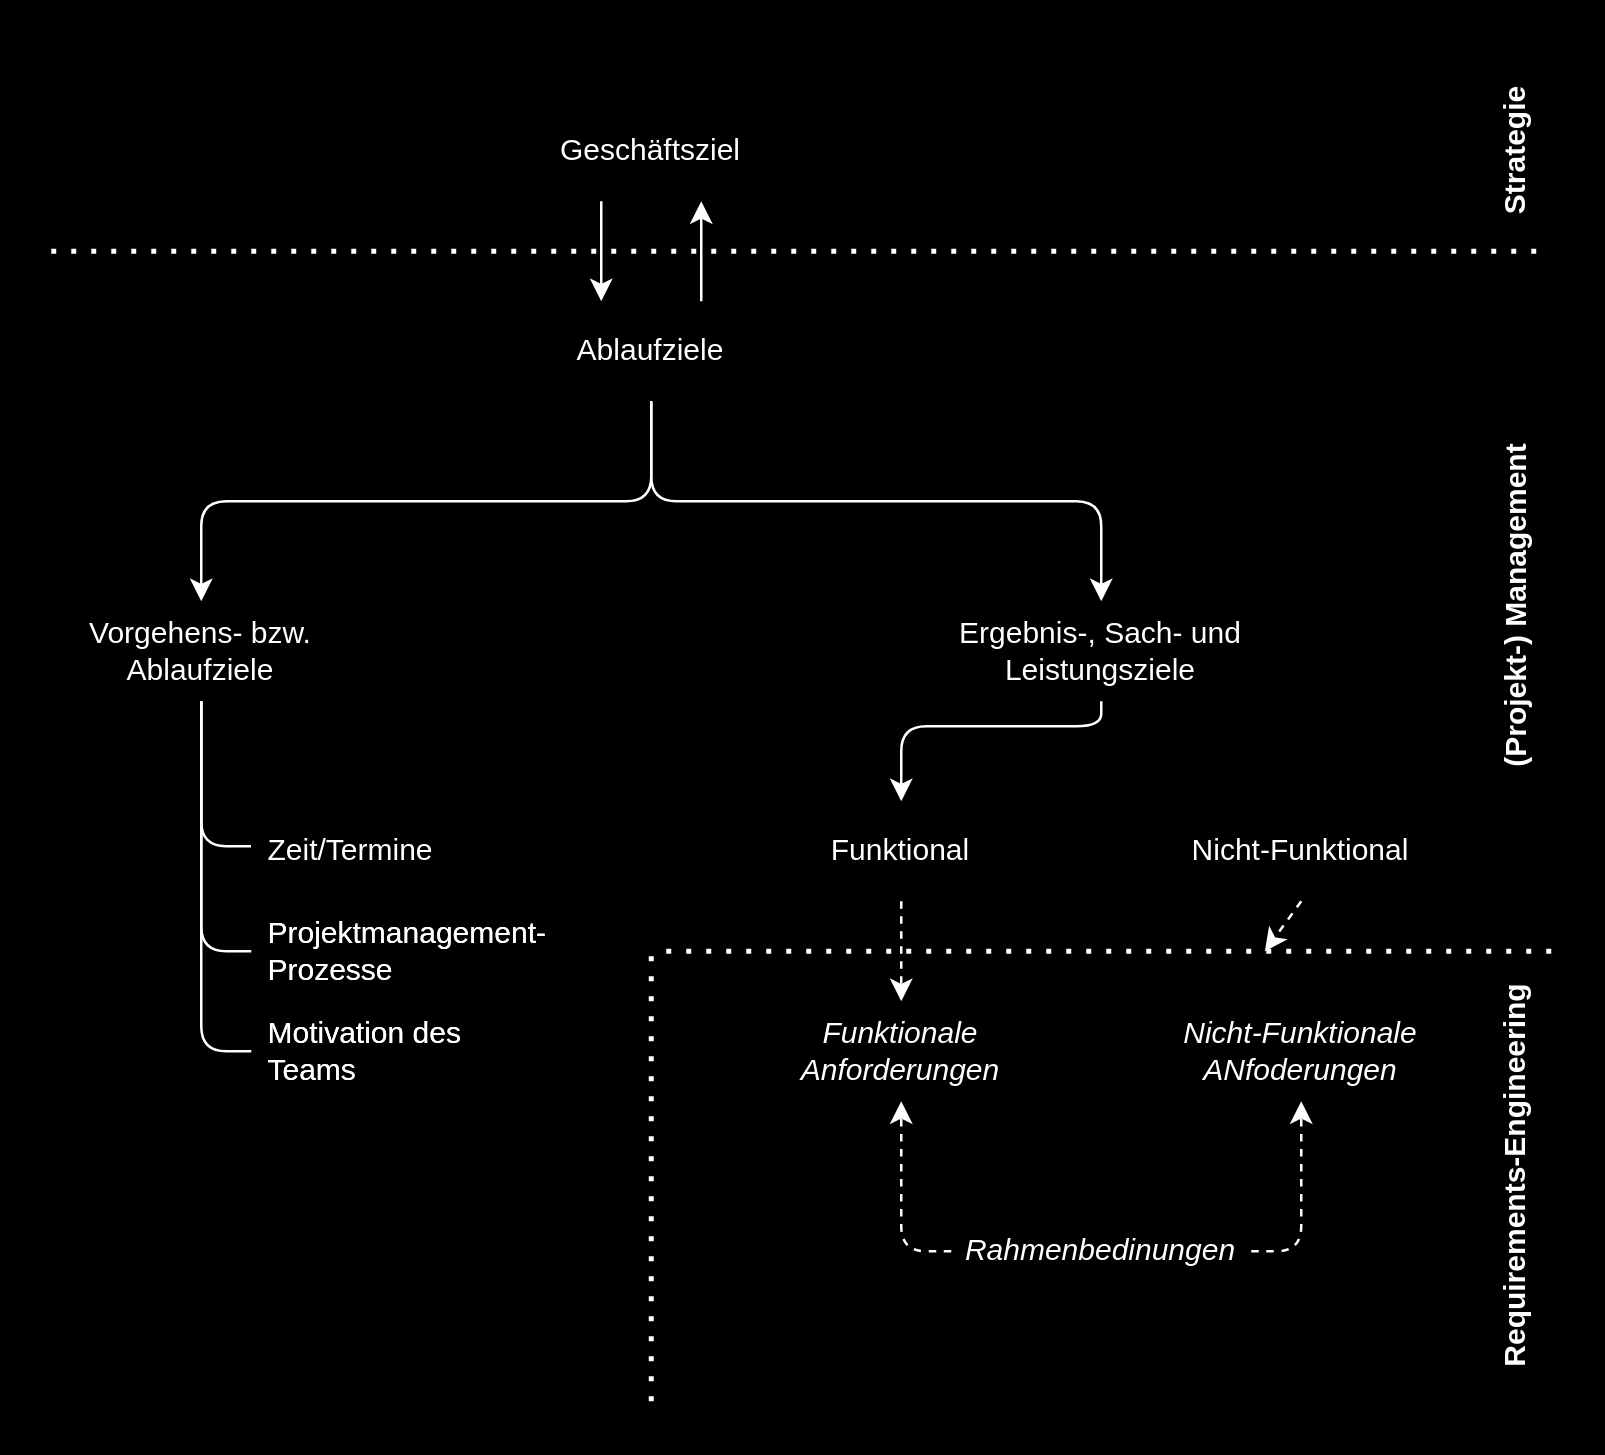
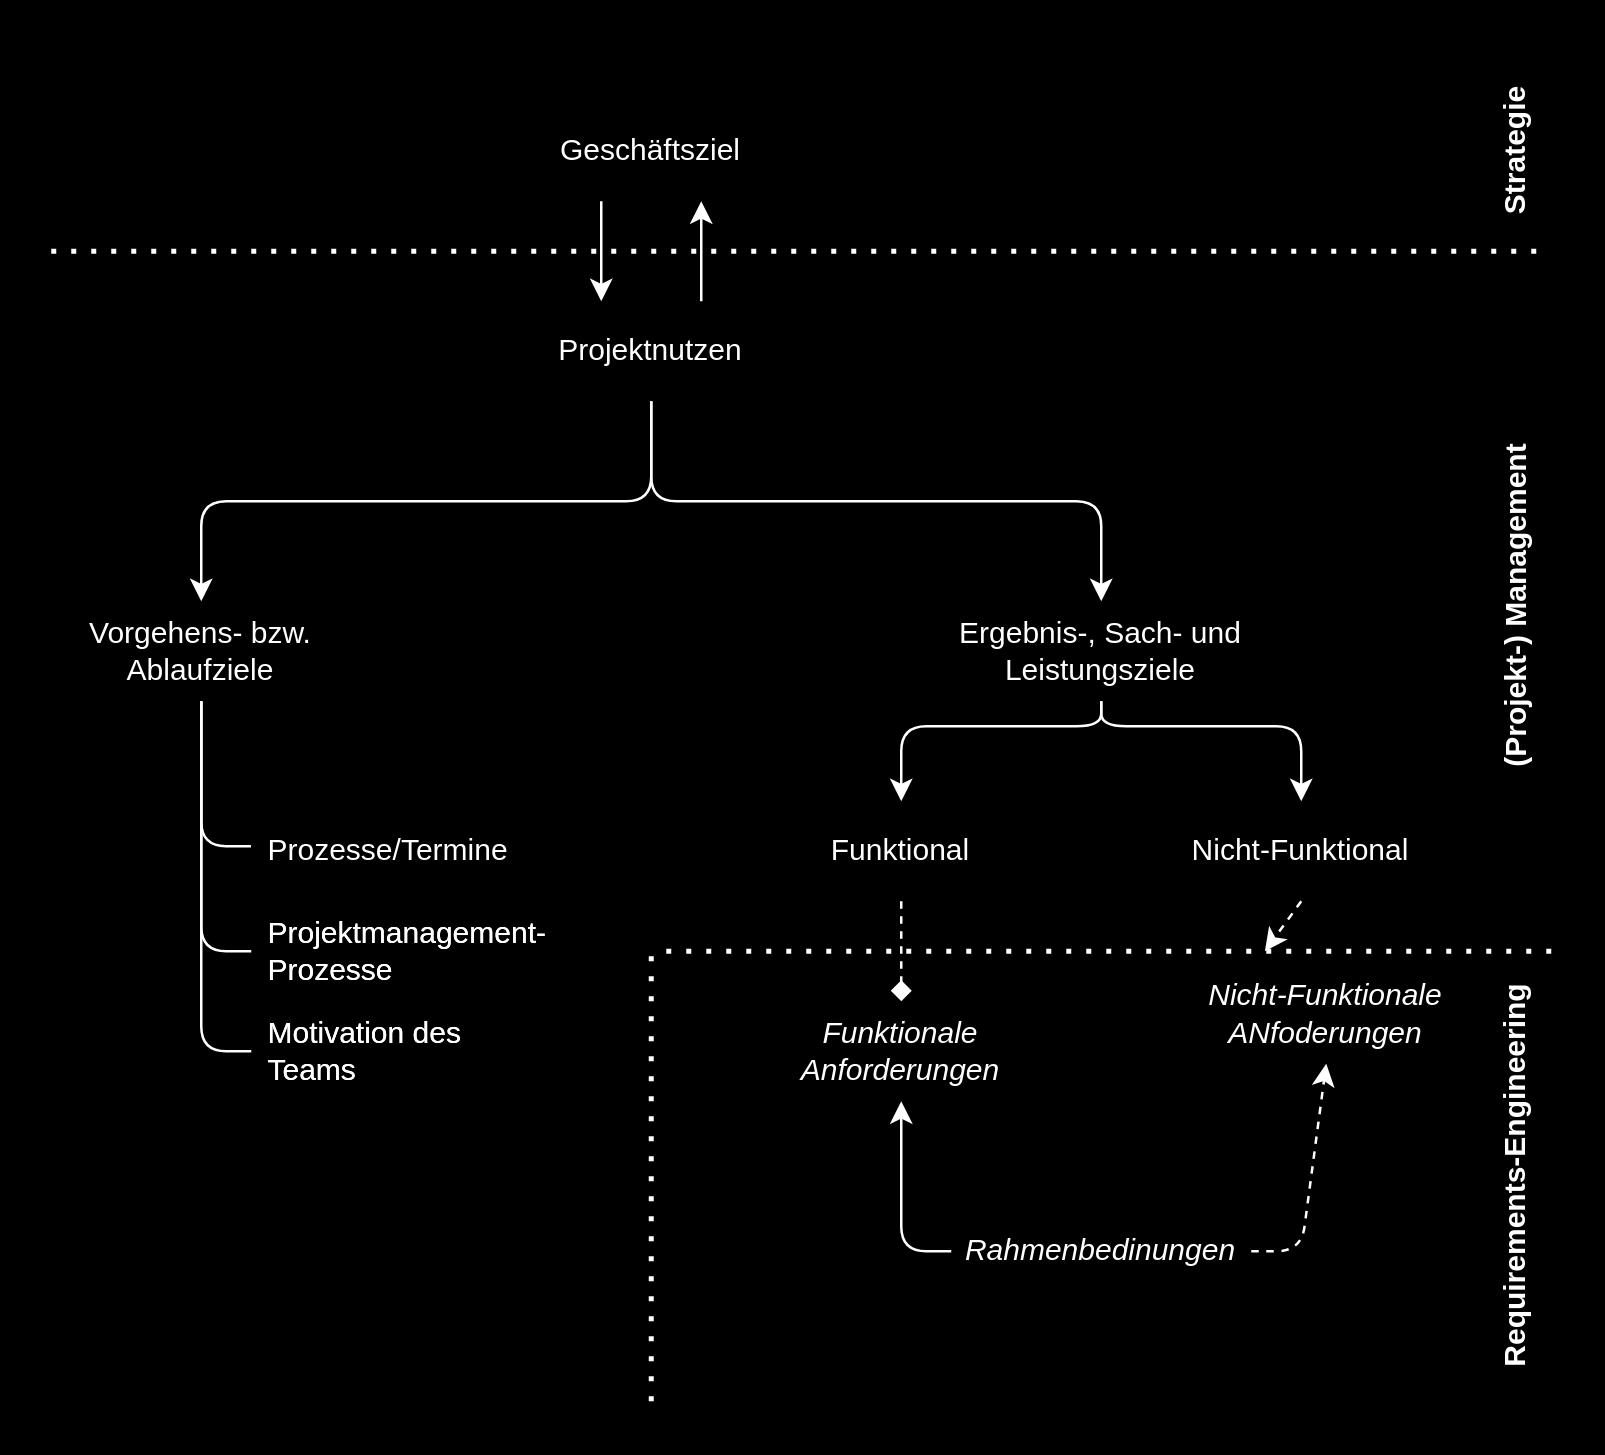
(651, 351) -> (651, 351)
none -> (1225, 726)
(362, 851) -> (399, 851)
(901, 982) -> (901, 981)
(1301, 1051) -> (1326, 1014)
(901, 1202) -> (901, 1202)
